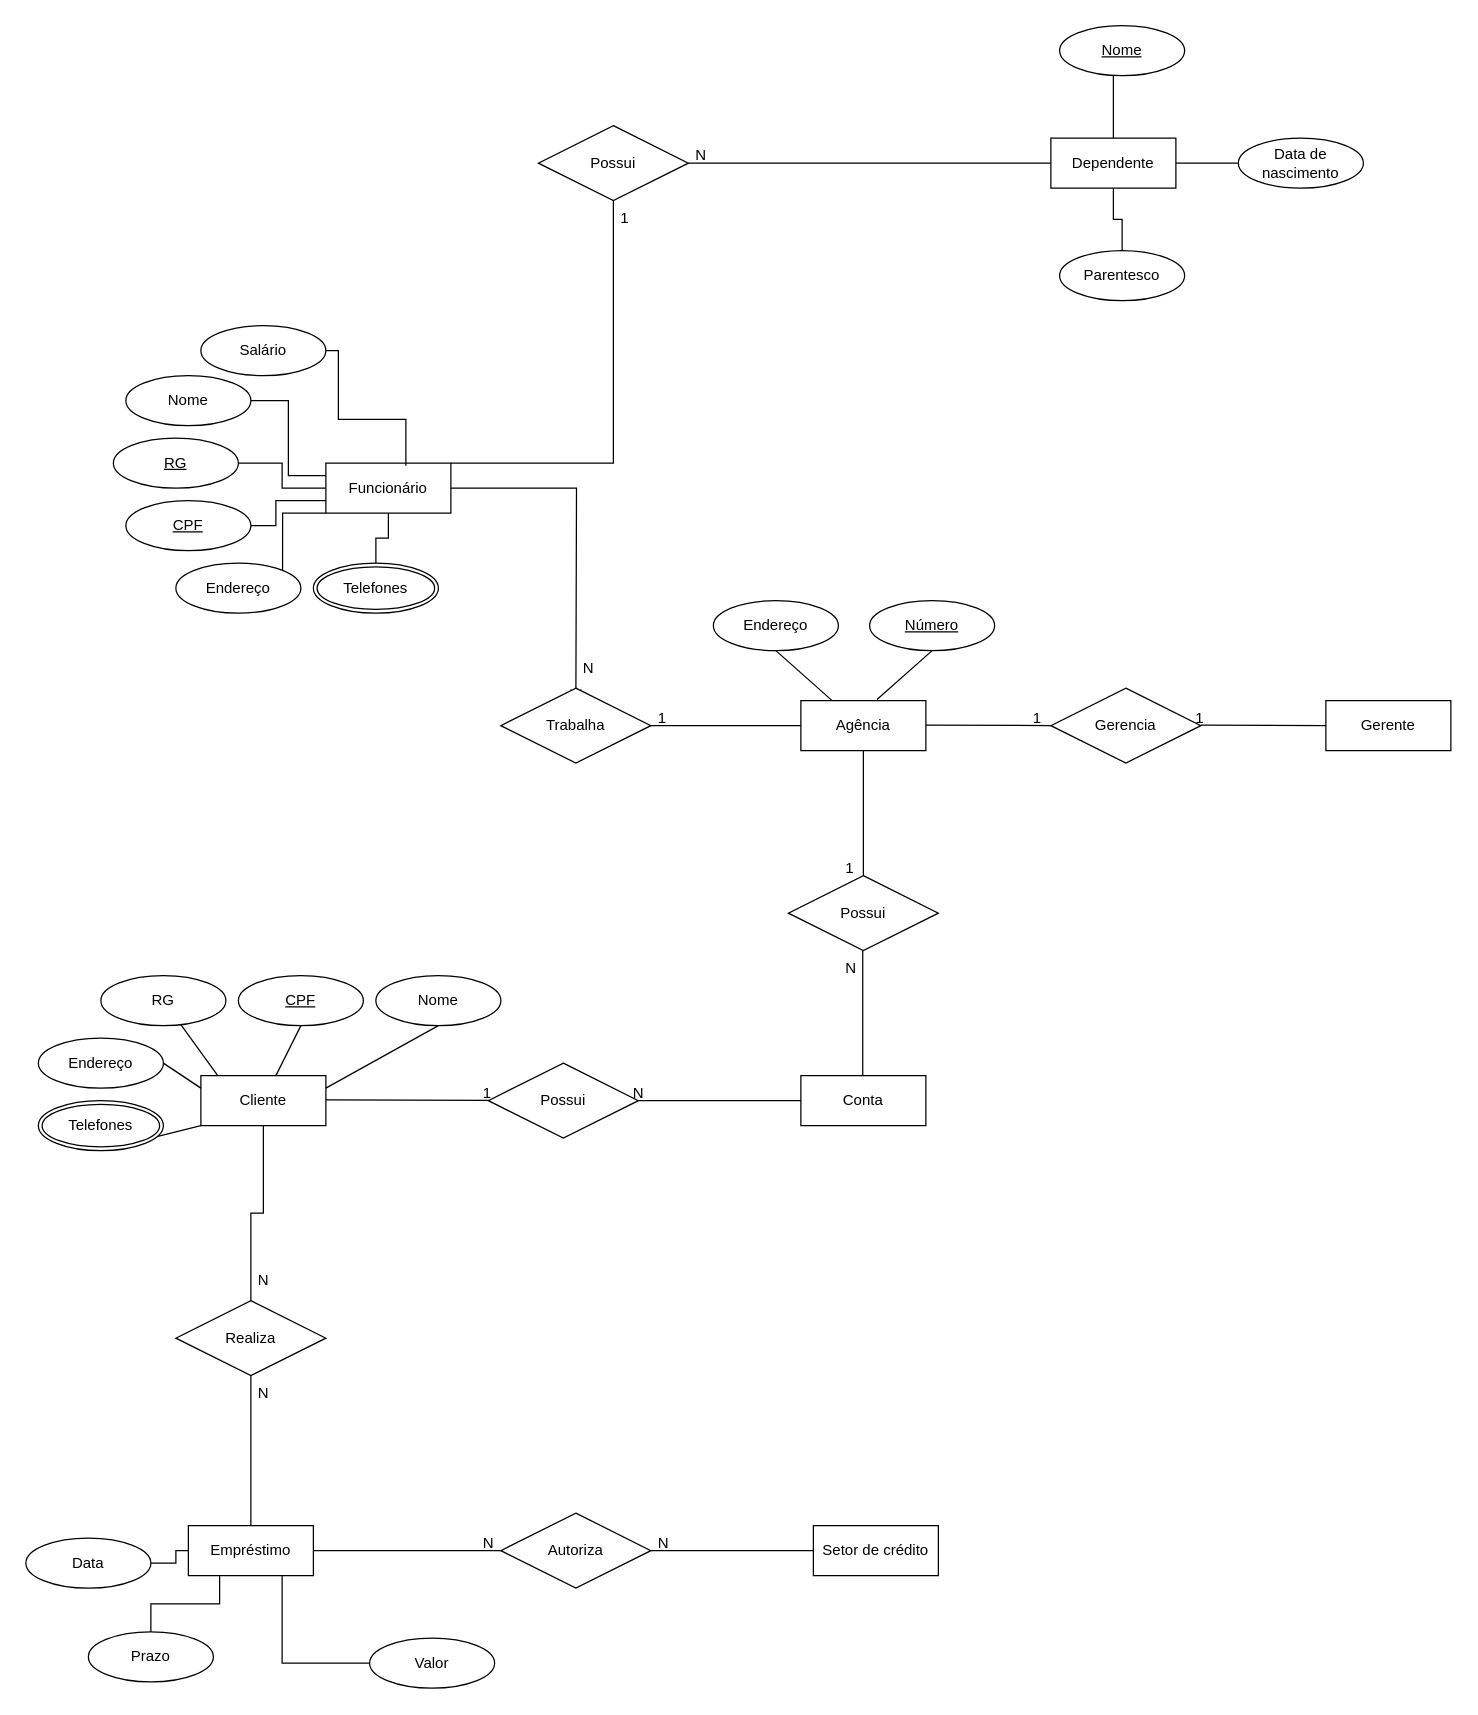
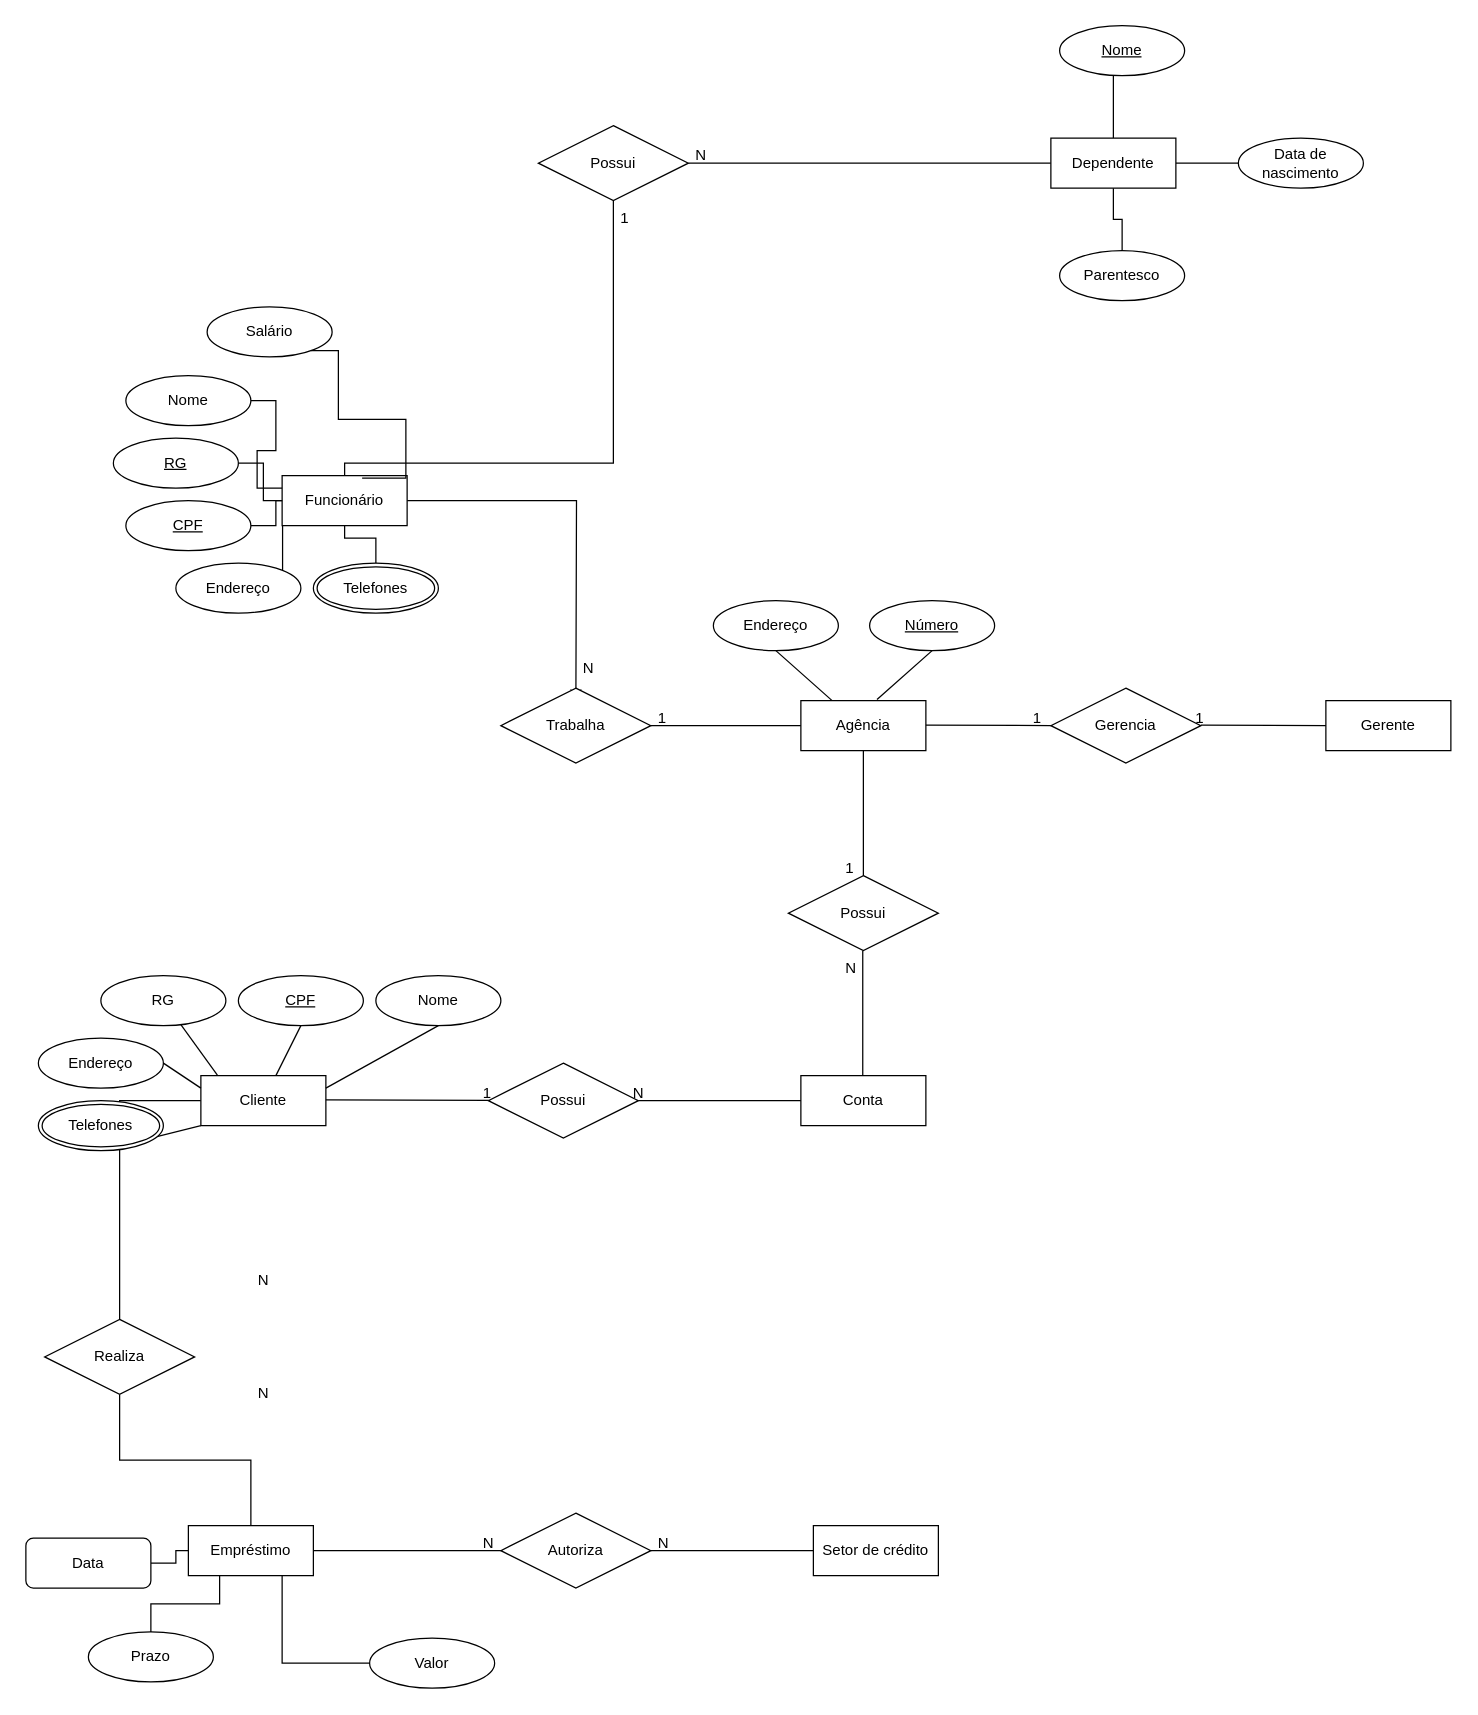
(263, 351) -> (269, 332)
(388, 488) -> (344, 501)
(251, 1338) -> (119, 1357)
(88, 1563) -> (88, 1563)
